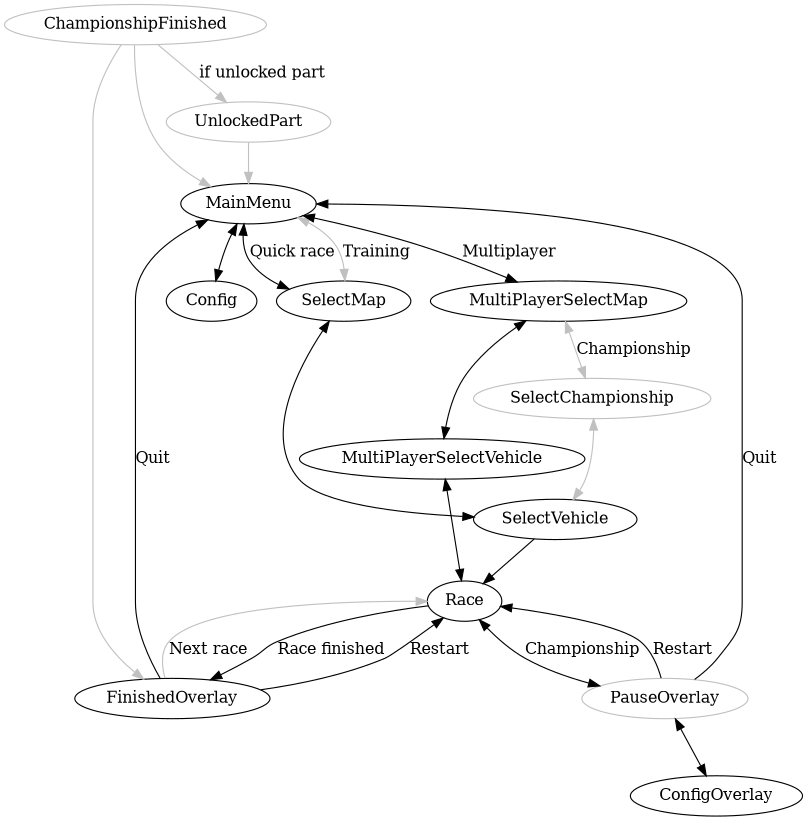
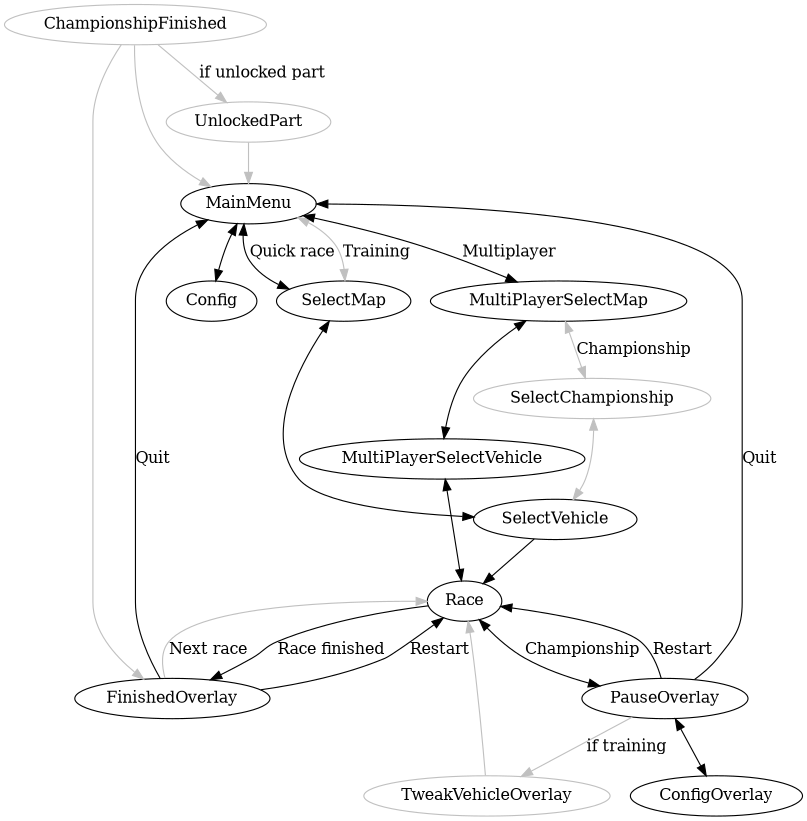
(665, 699) -> (665, 699)
none -> (487, 796)
